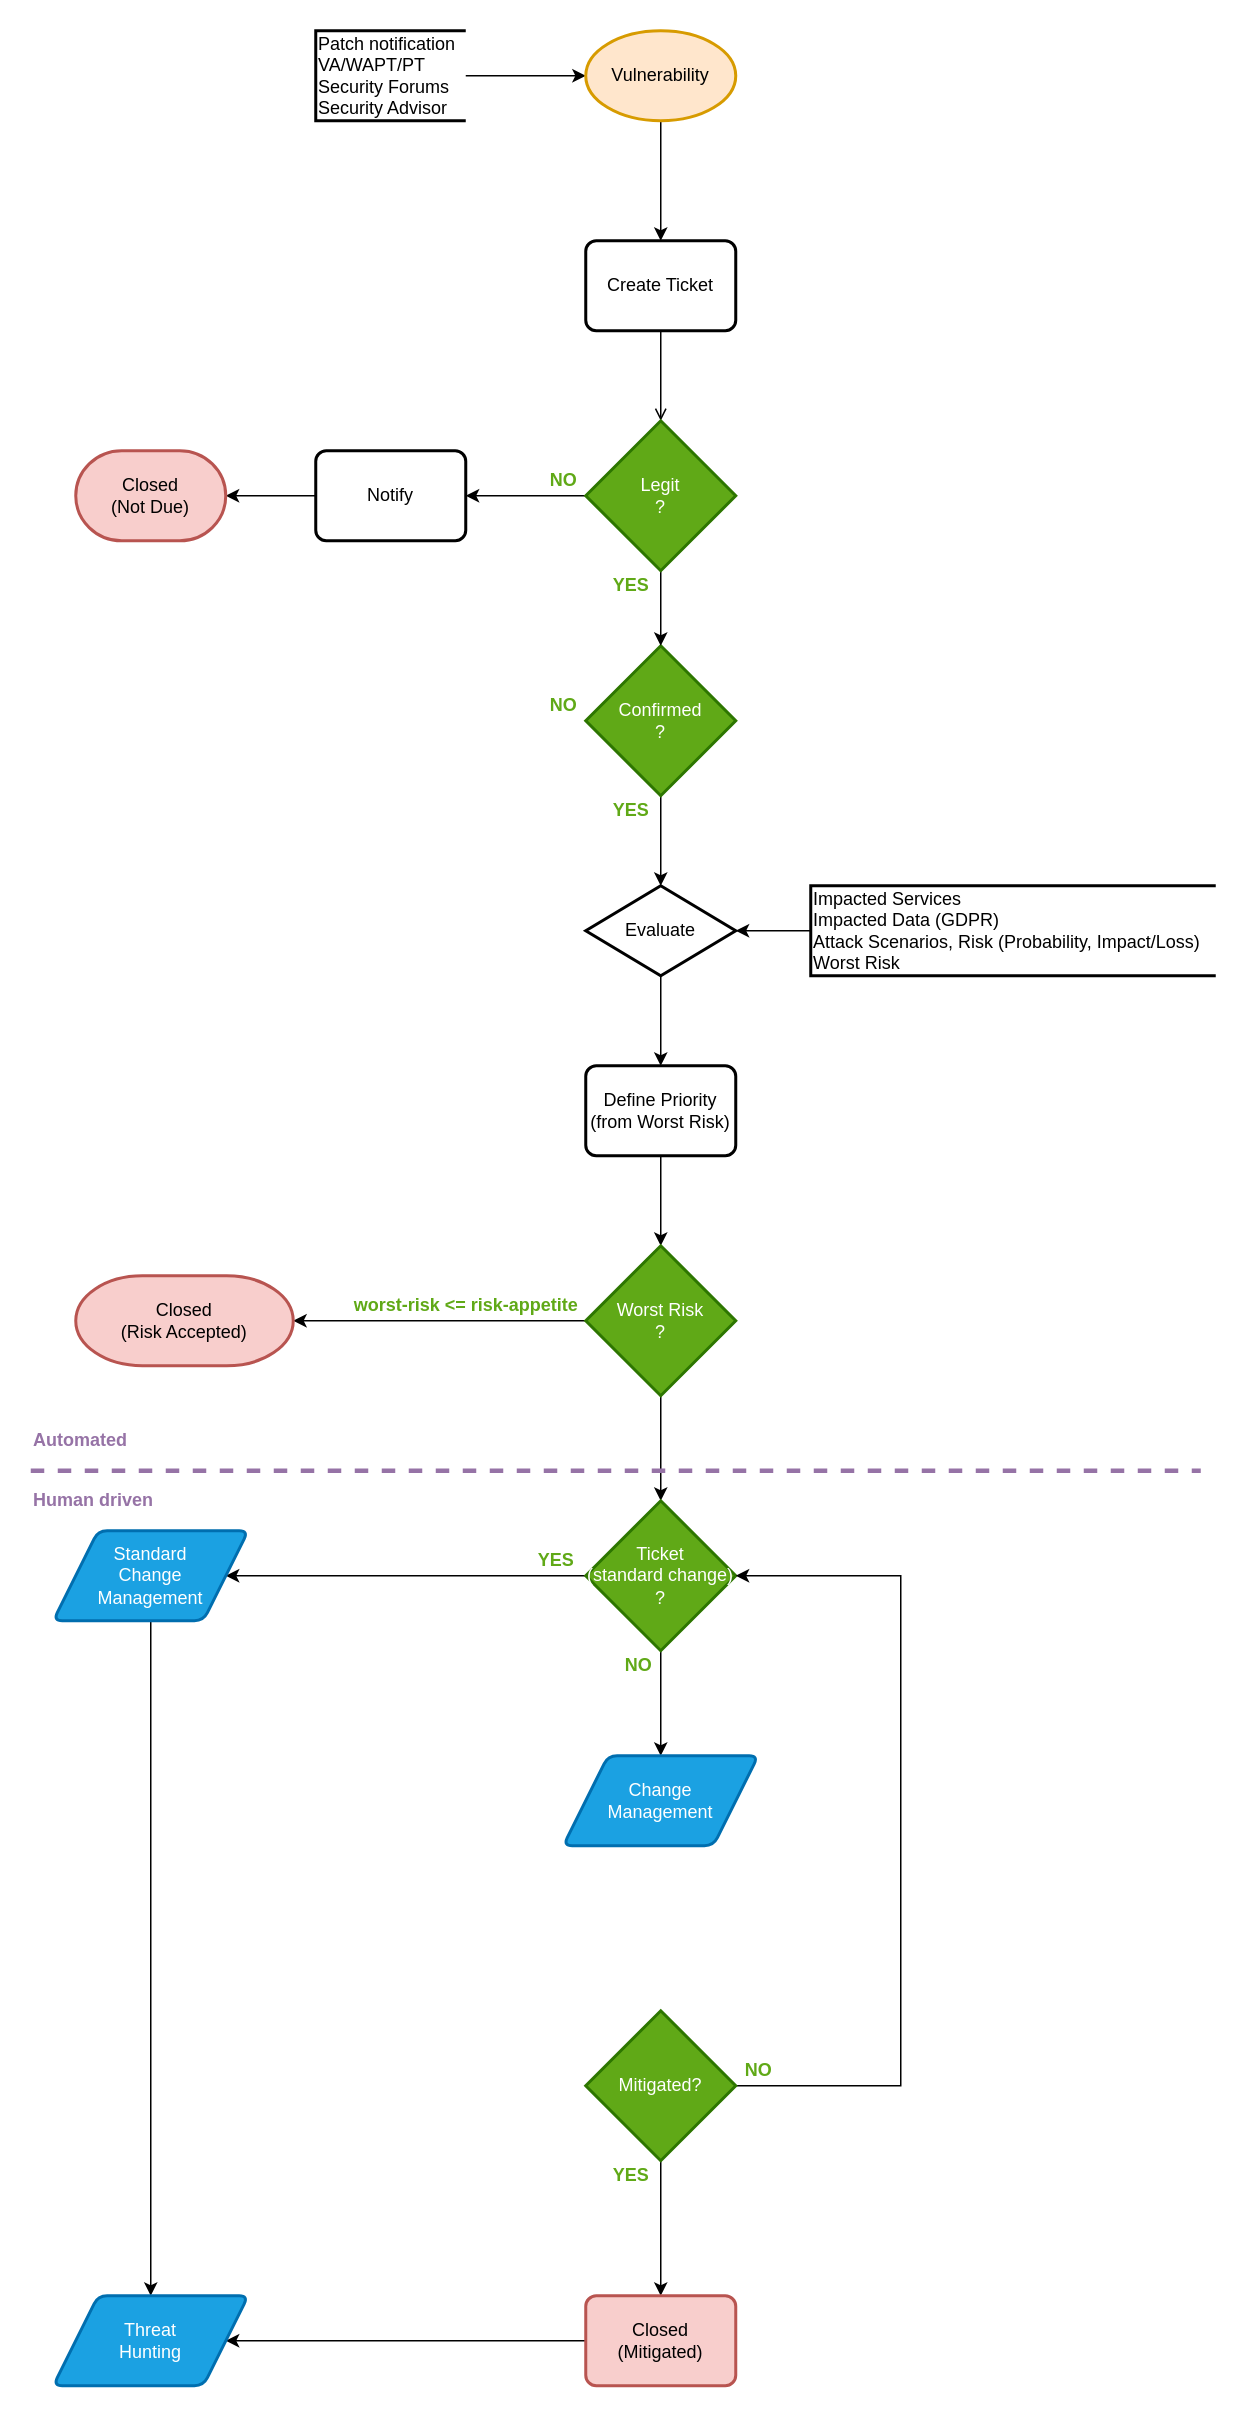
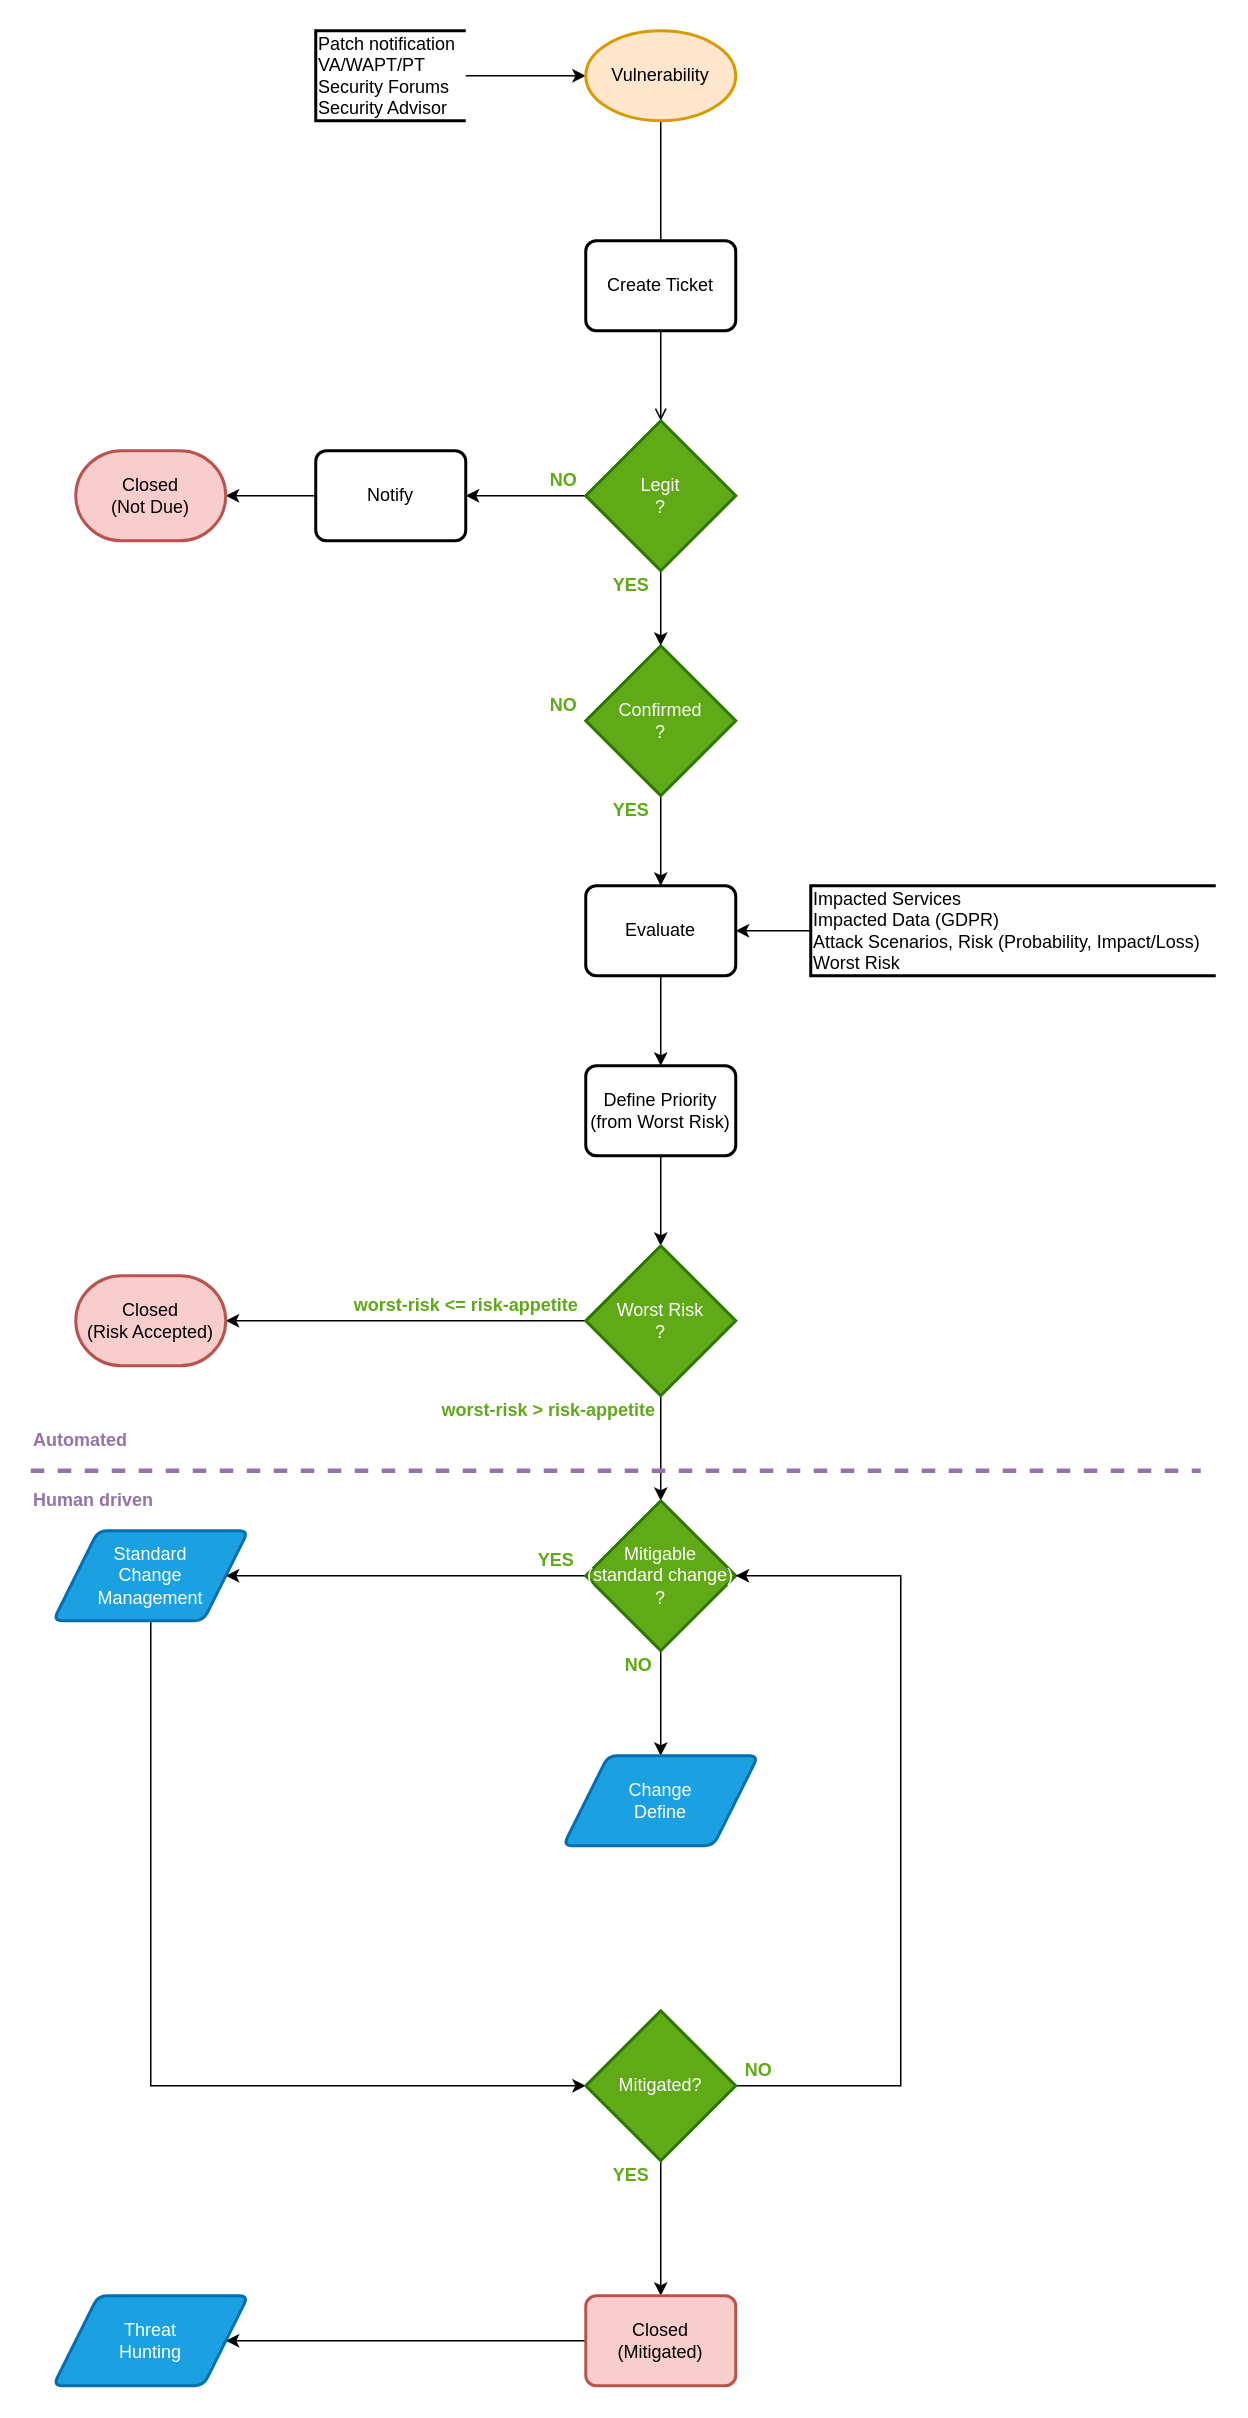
(661, 229) -> (661, 233)
(661, 931) -> (661, 931)
(185, 1321) -> (151, 1321)
none -> (548, 1411)
(661, 1576) -> (661, 1576)
(661, 1801) -> (661, 1801)
(151, 2184) -> (362, 2086)
